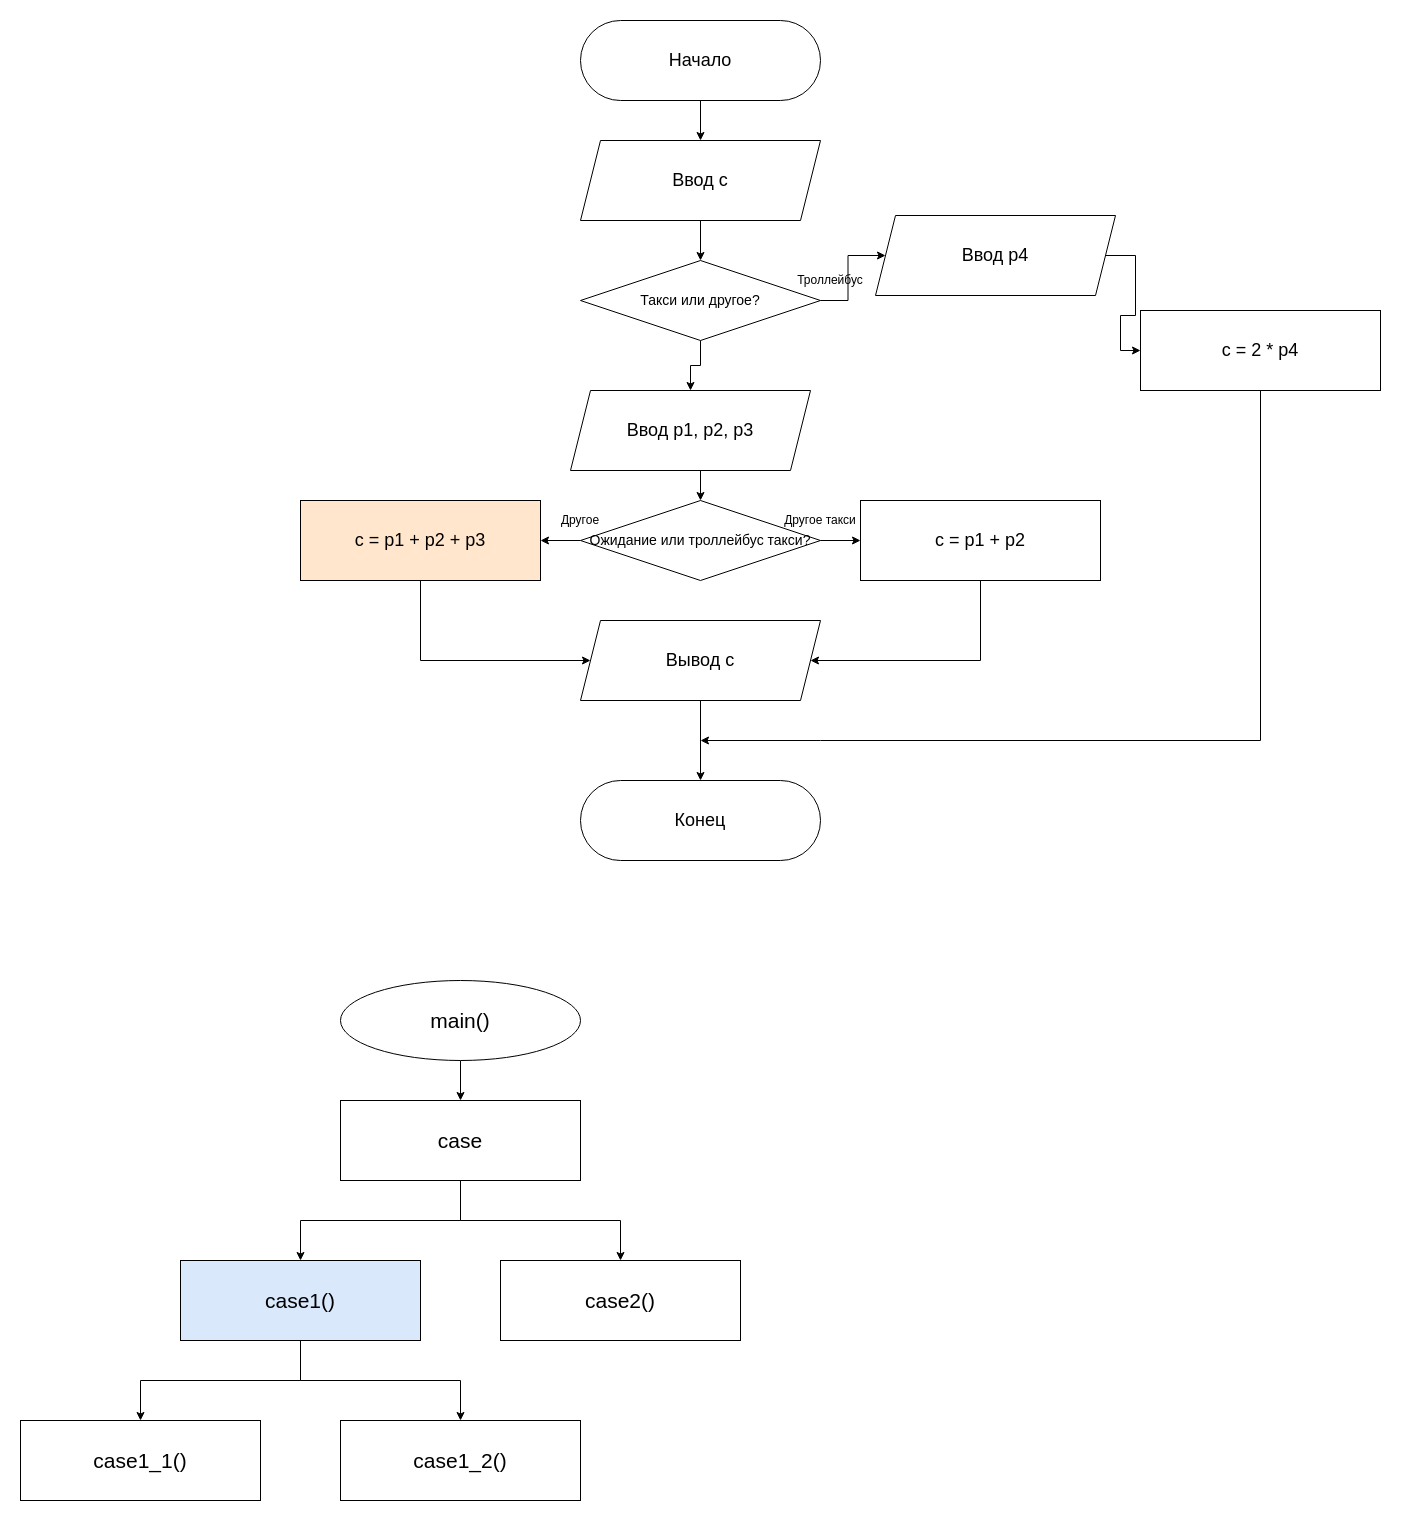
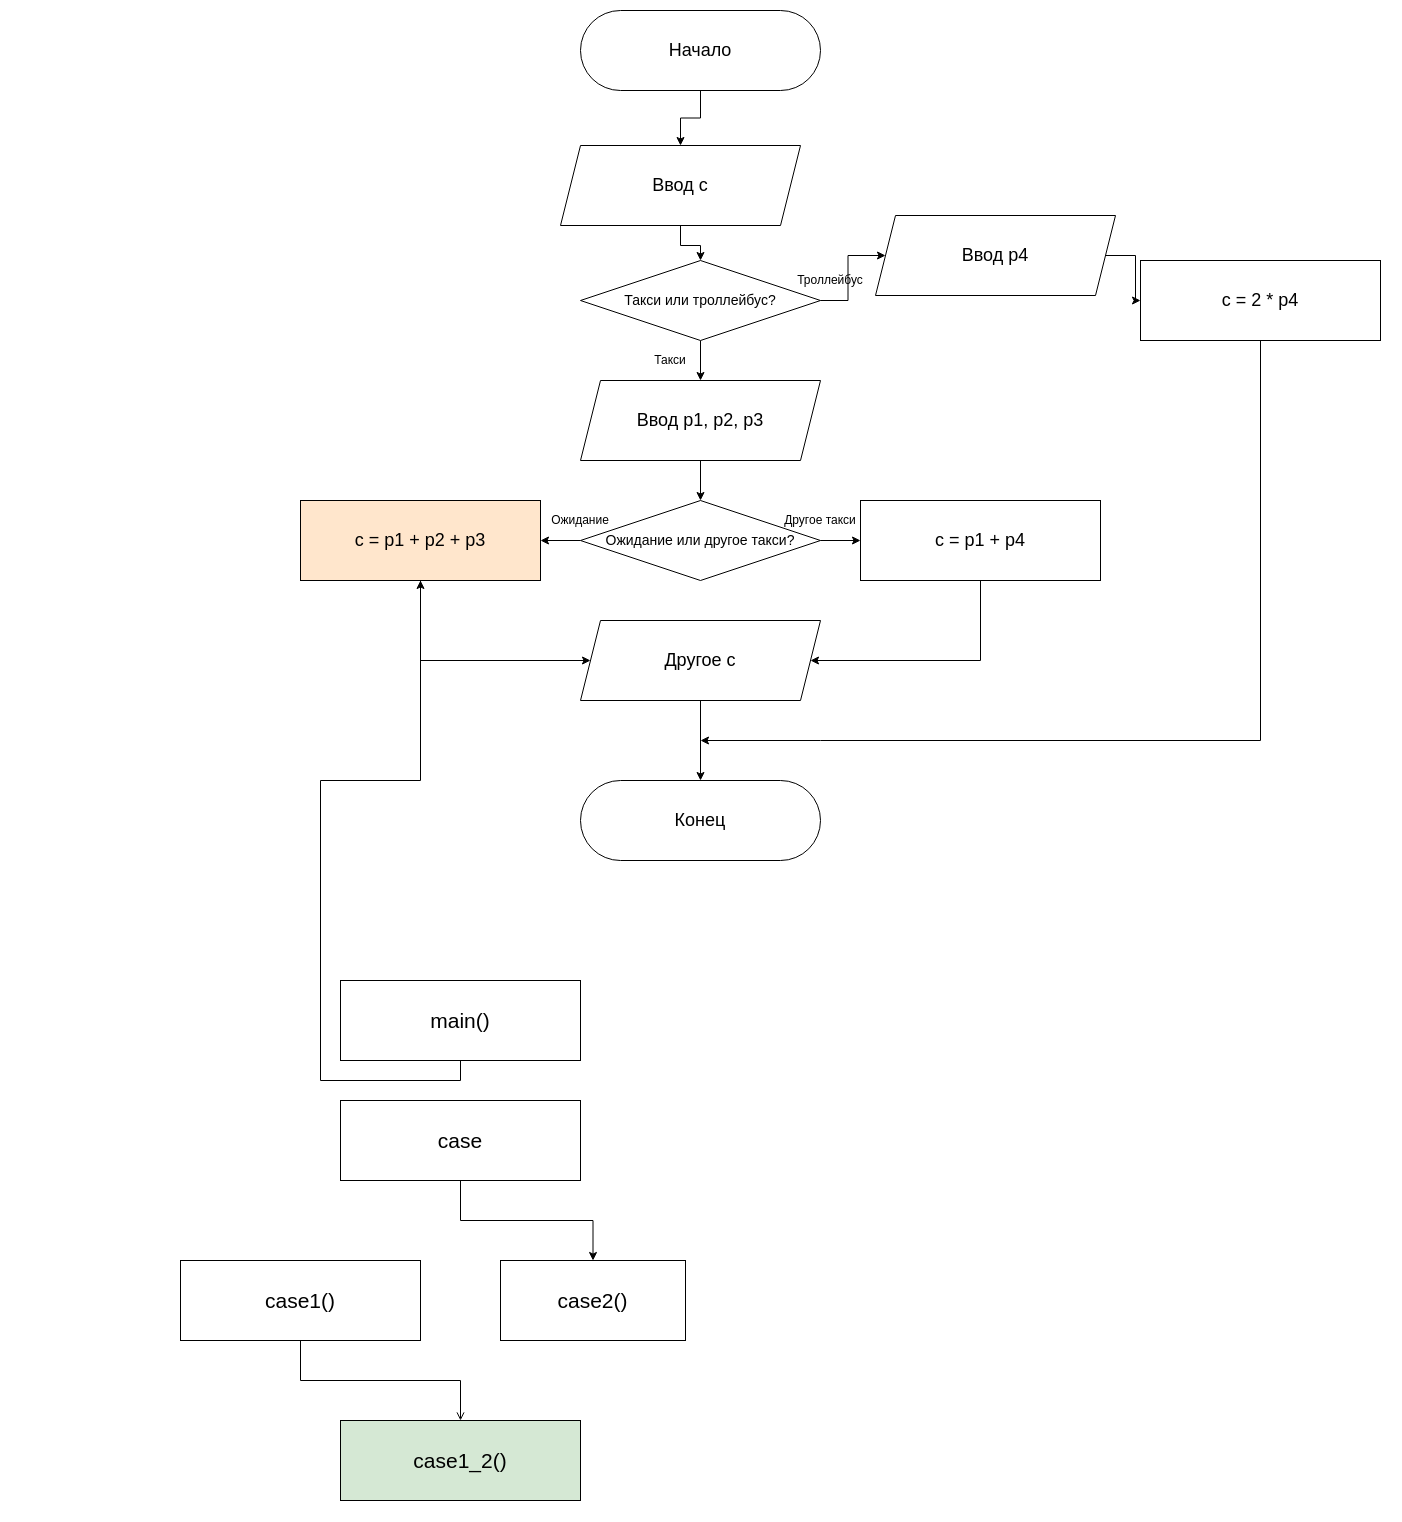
(701, 61) -> (701, 51)
(701, 181) -> (681, 186)
(701, 301) -> (701, 301)
(1261, 351) -> (1261, 301)
none -> (671, 361)
(691, 431) -> (701, 421)
(581, 521) -> (581, 521)
(701, 541) -> (701, 541)
(981, 541) -> (981, 541)
(701, 661) -> (701, 661)
(461, 1021) -> (461, 1021)
(461, 1086) -> (321, 894)
(364, 1221) -> none
(301, 1301) -> (301, 1301)
(621, 1301) -> (593, 1301)
(204, 1381) -> none
(461, 1412) -> (461, 1414)
(141, 1461) -> none
(461, 1461) -> (461, 1461)
